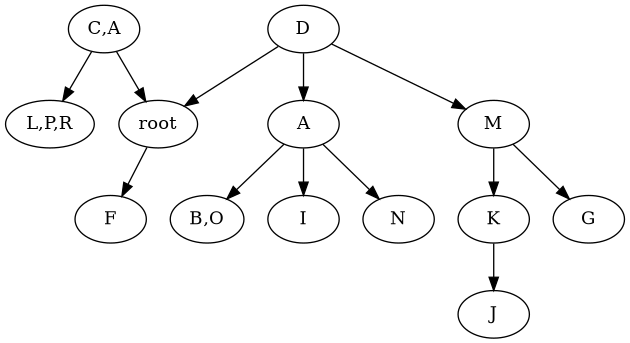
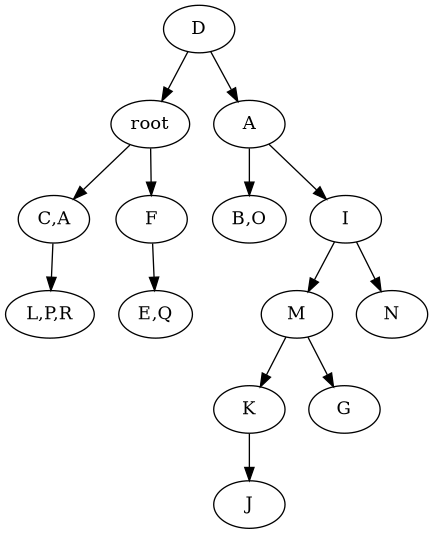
(128, 71) -> (107, 167)
(392, 74) -> (324, 261)
(346, 167) -> (366, 261)
none -> (156, 314)
